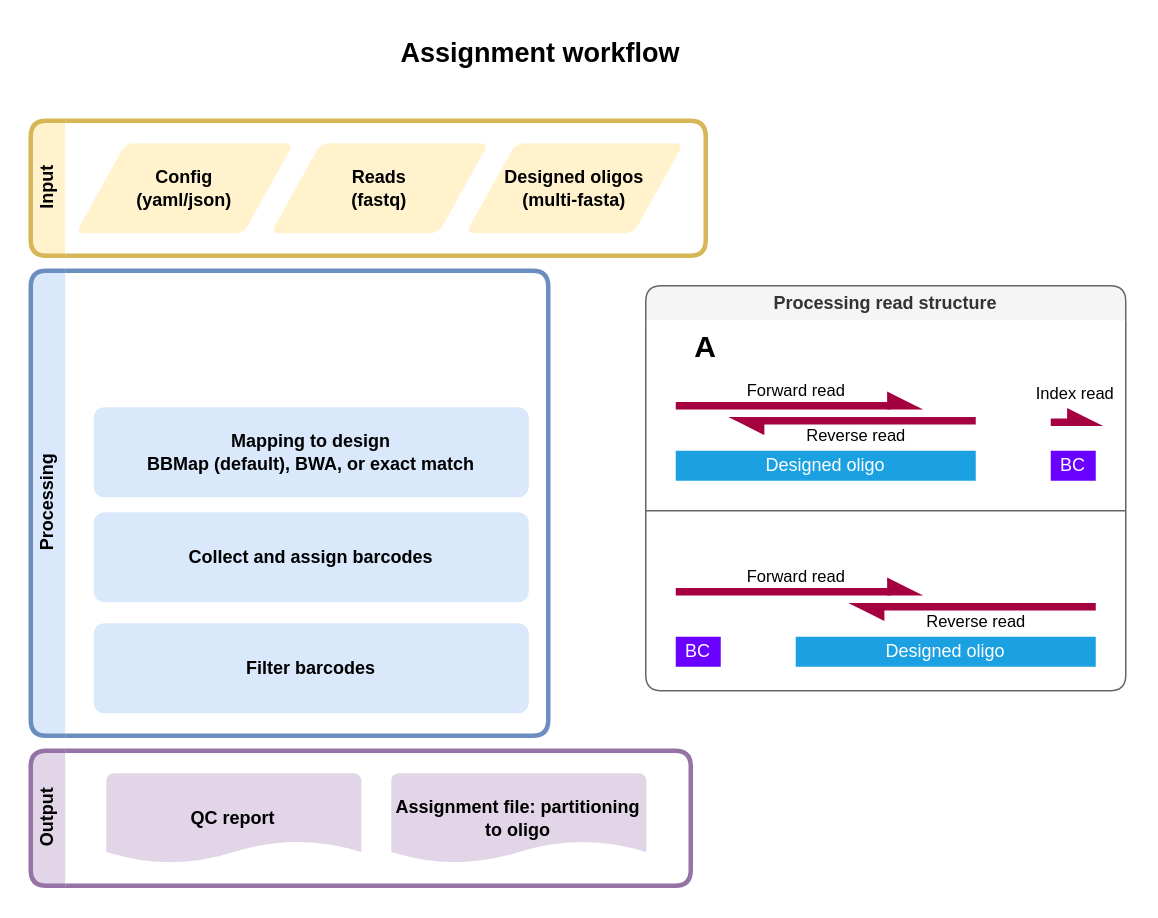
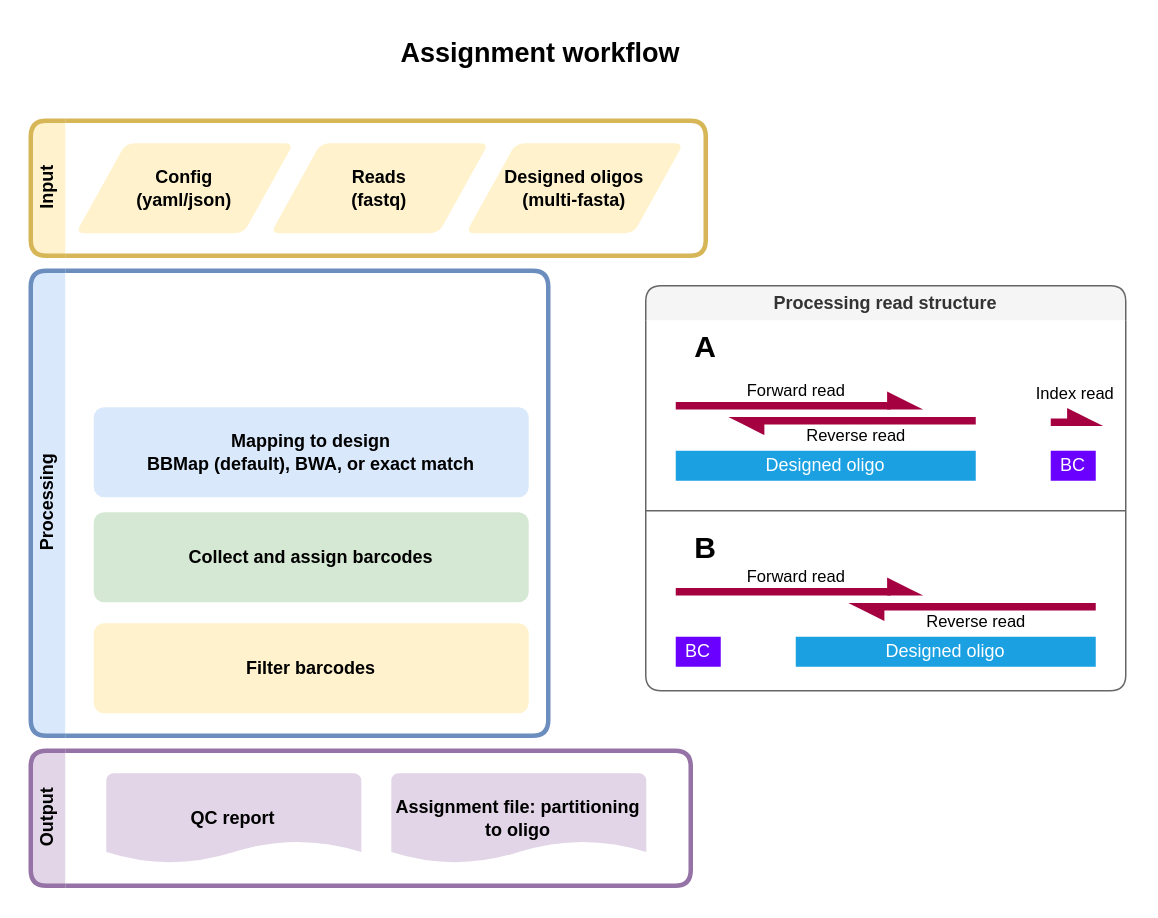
none -> (706, 547)
(311, 557) -> (311, 557)
(311, 668) -> (311, 668)
